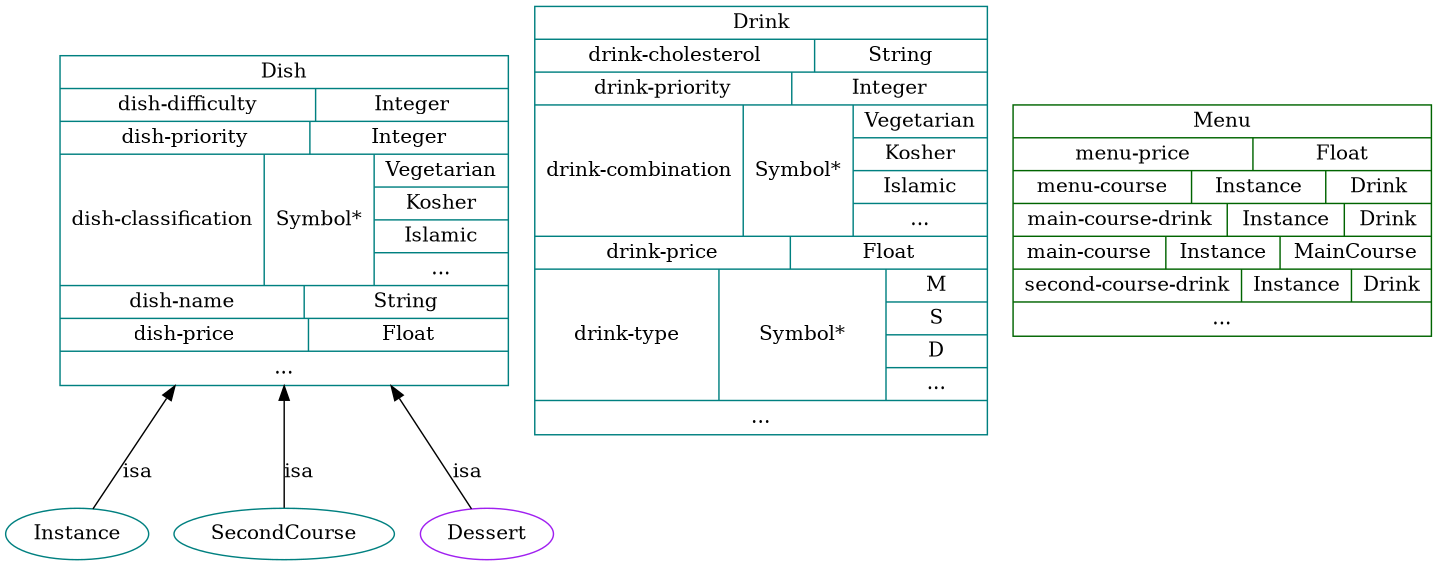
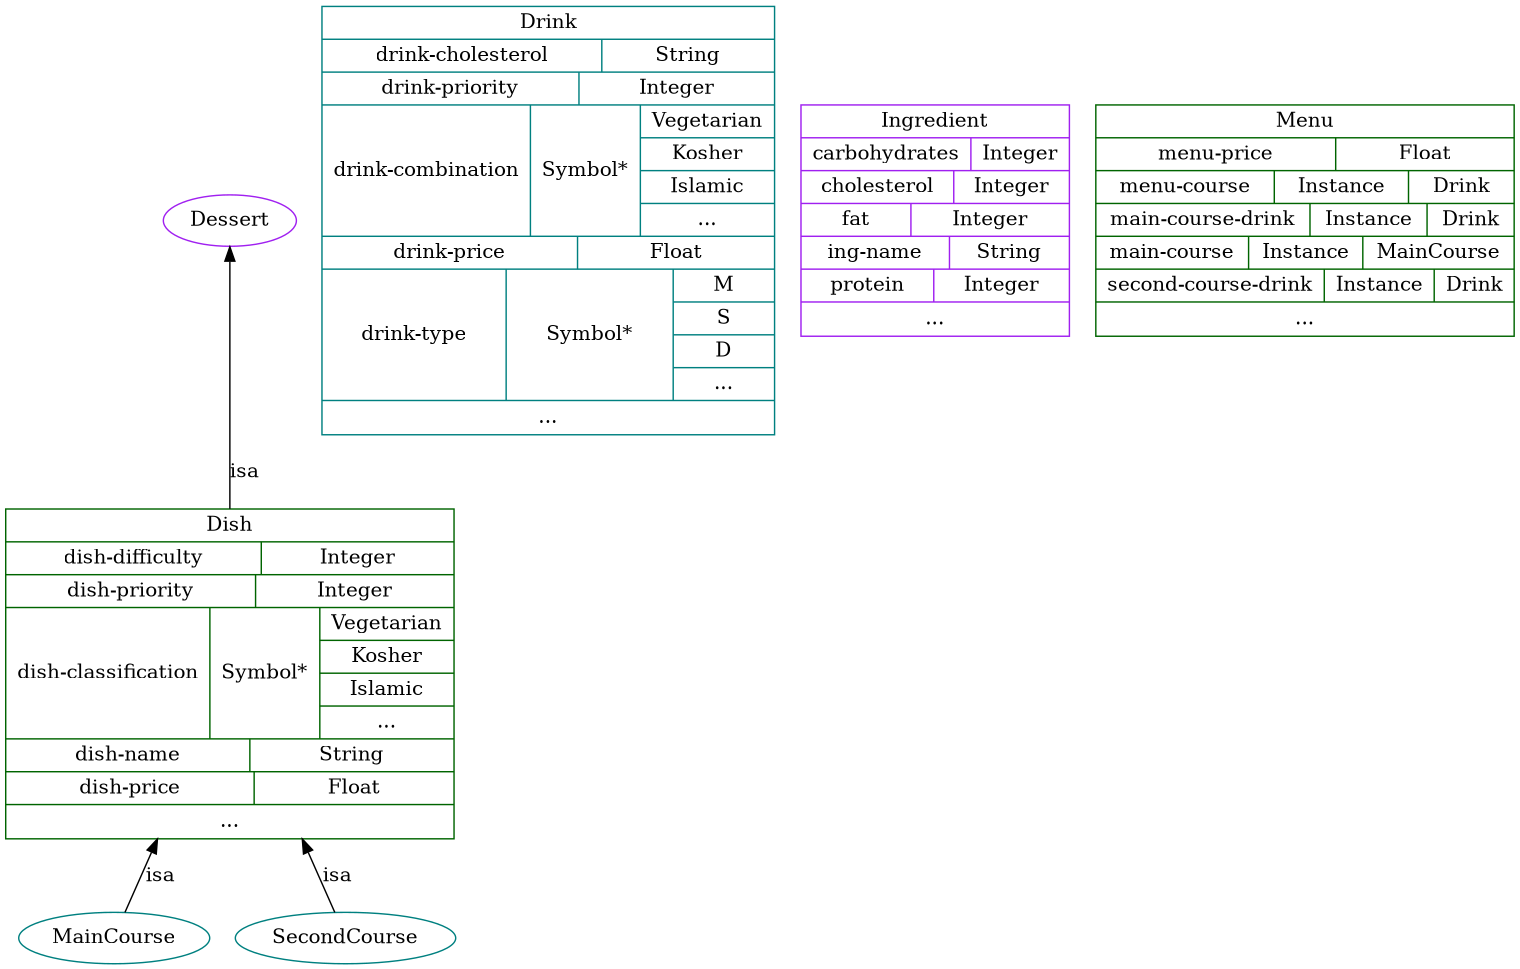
(284, 221) -> (230, 674)
none -> (935, 221)
(435, 454) -> (230, 385)
(77, 534) -> (114, 938)
